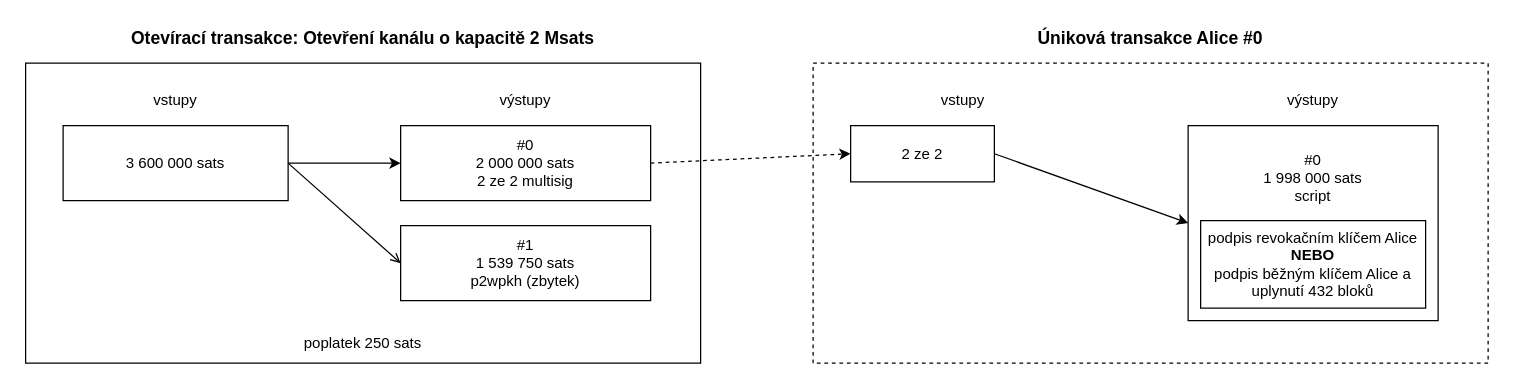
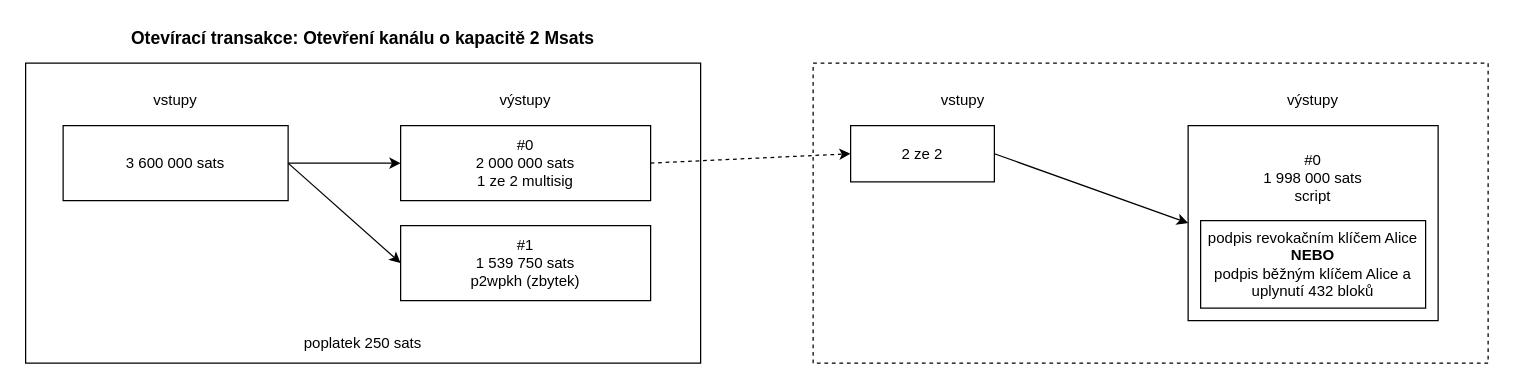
(1151, 38) -> none
(526, 163) -> (526, 163)
(394, 257) -> (393, 257)
